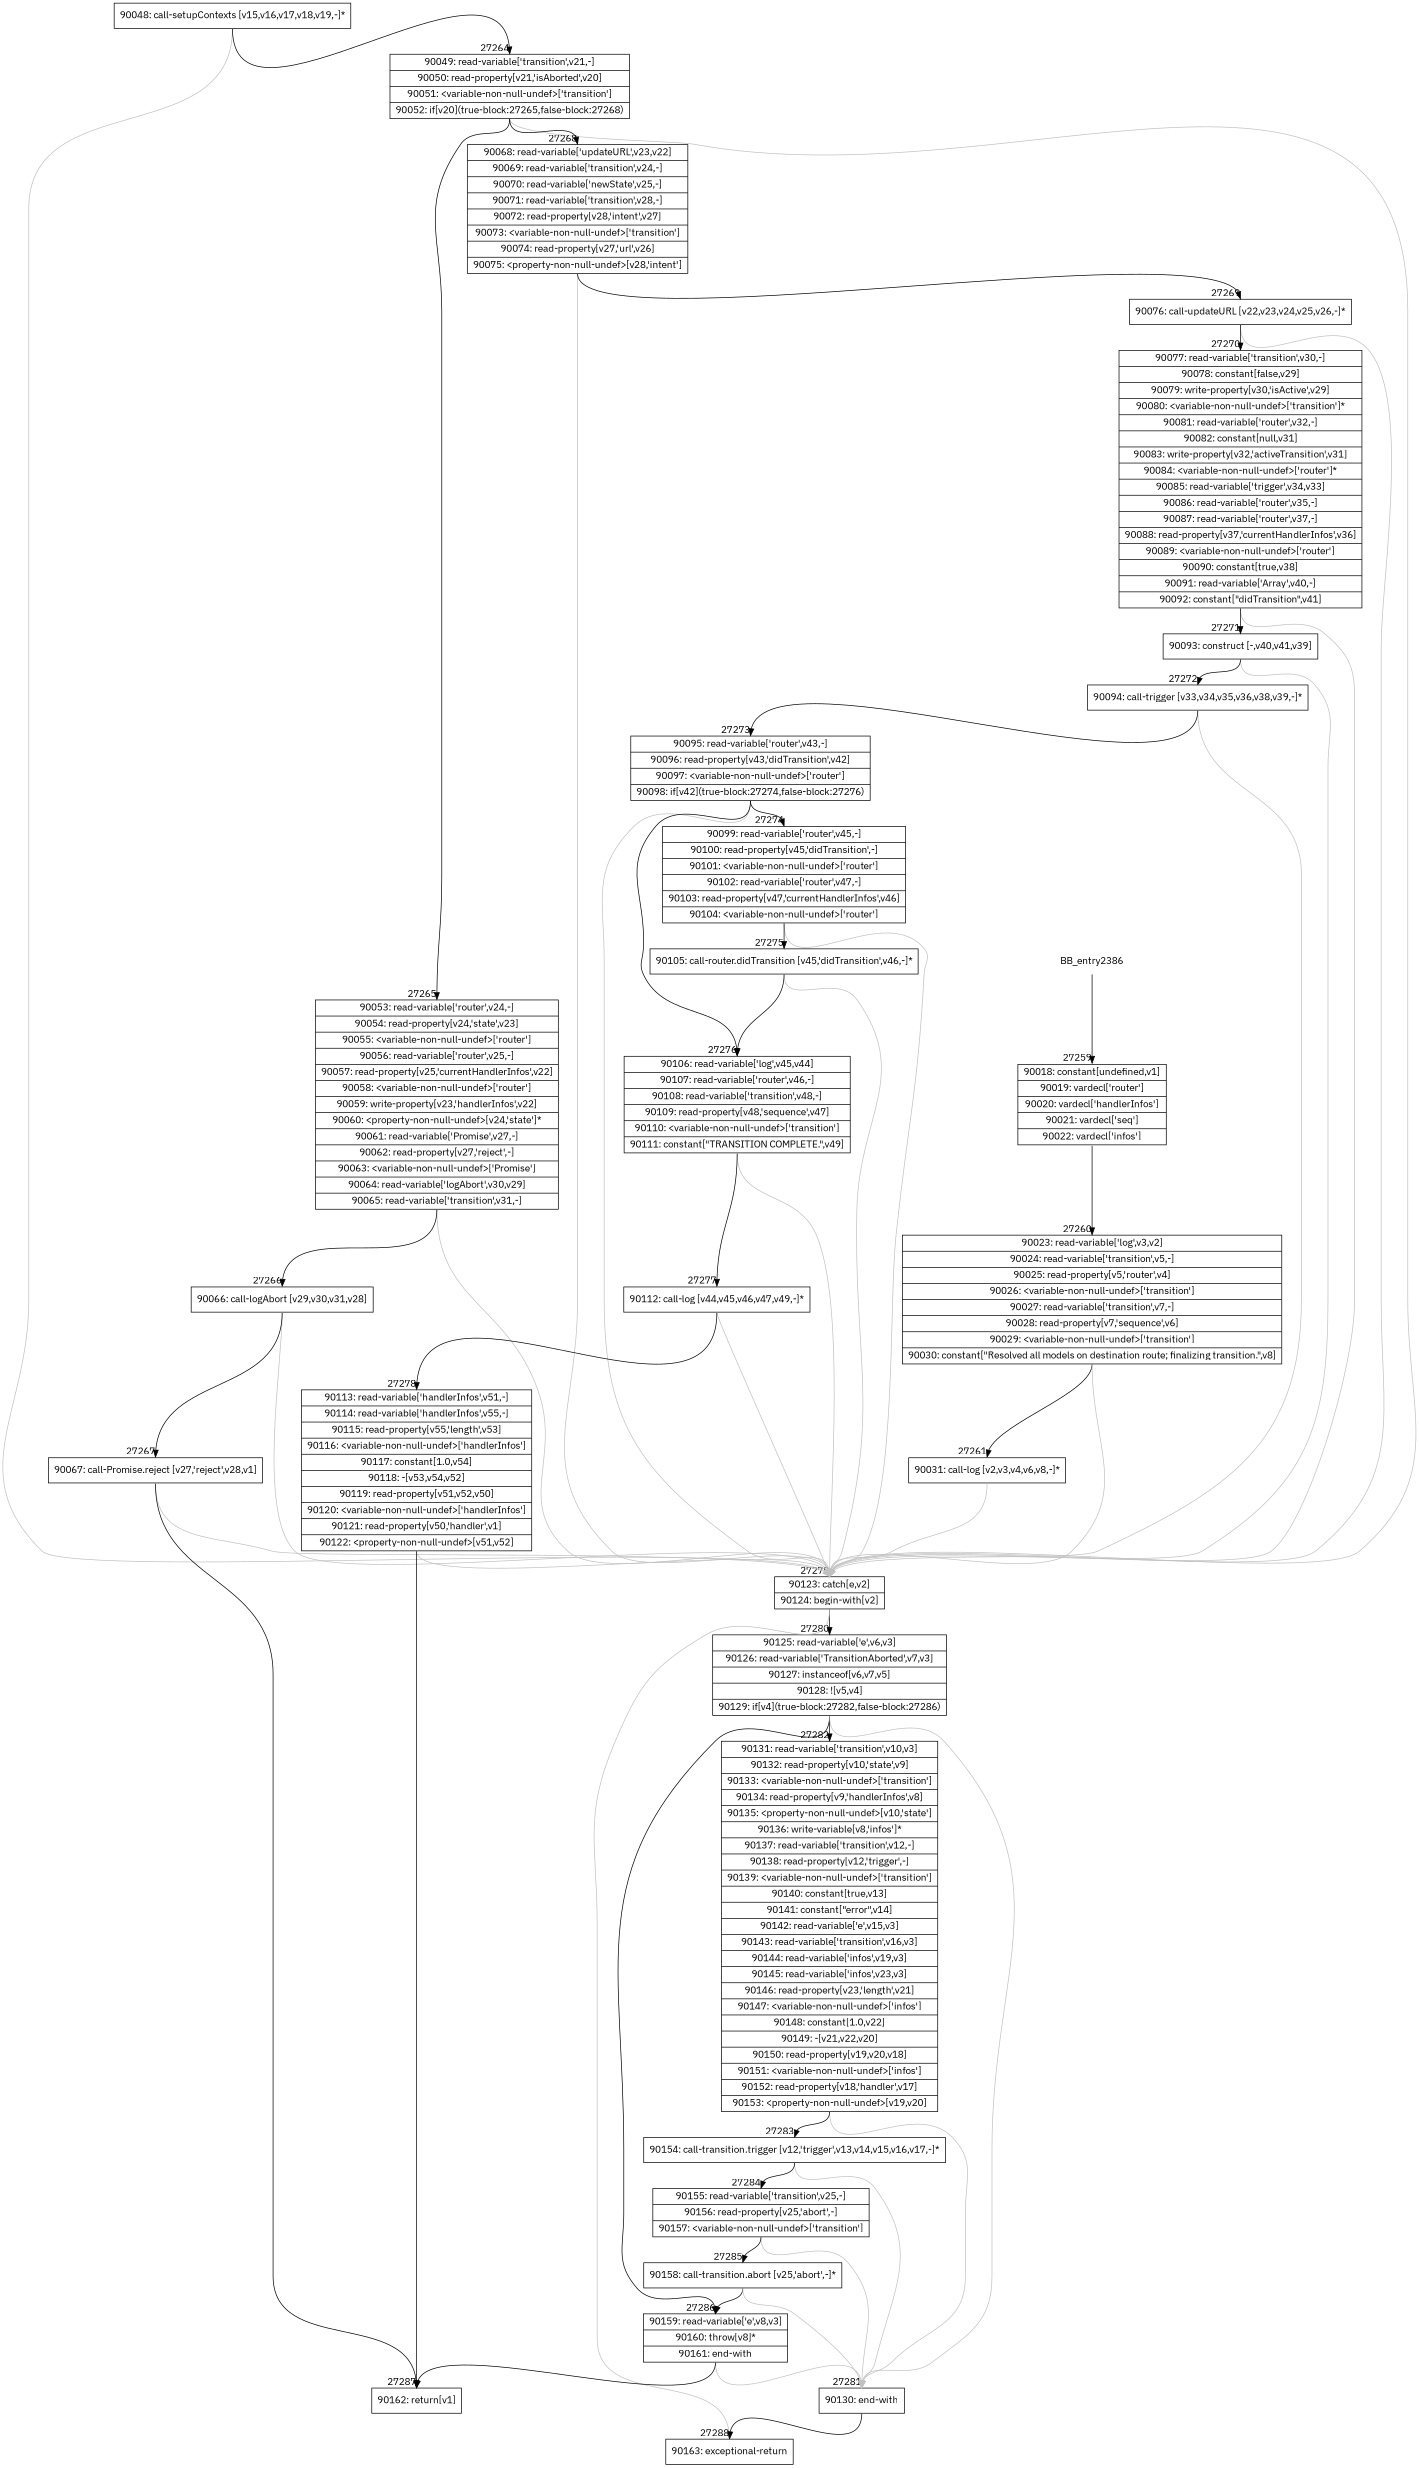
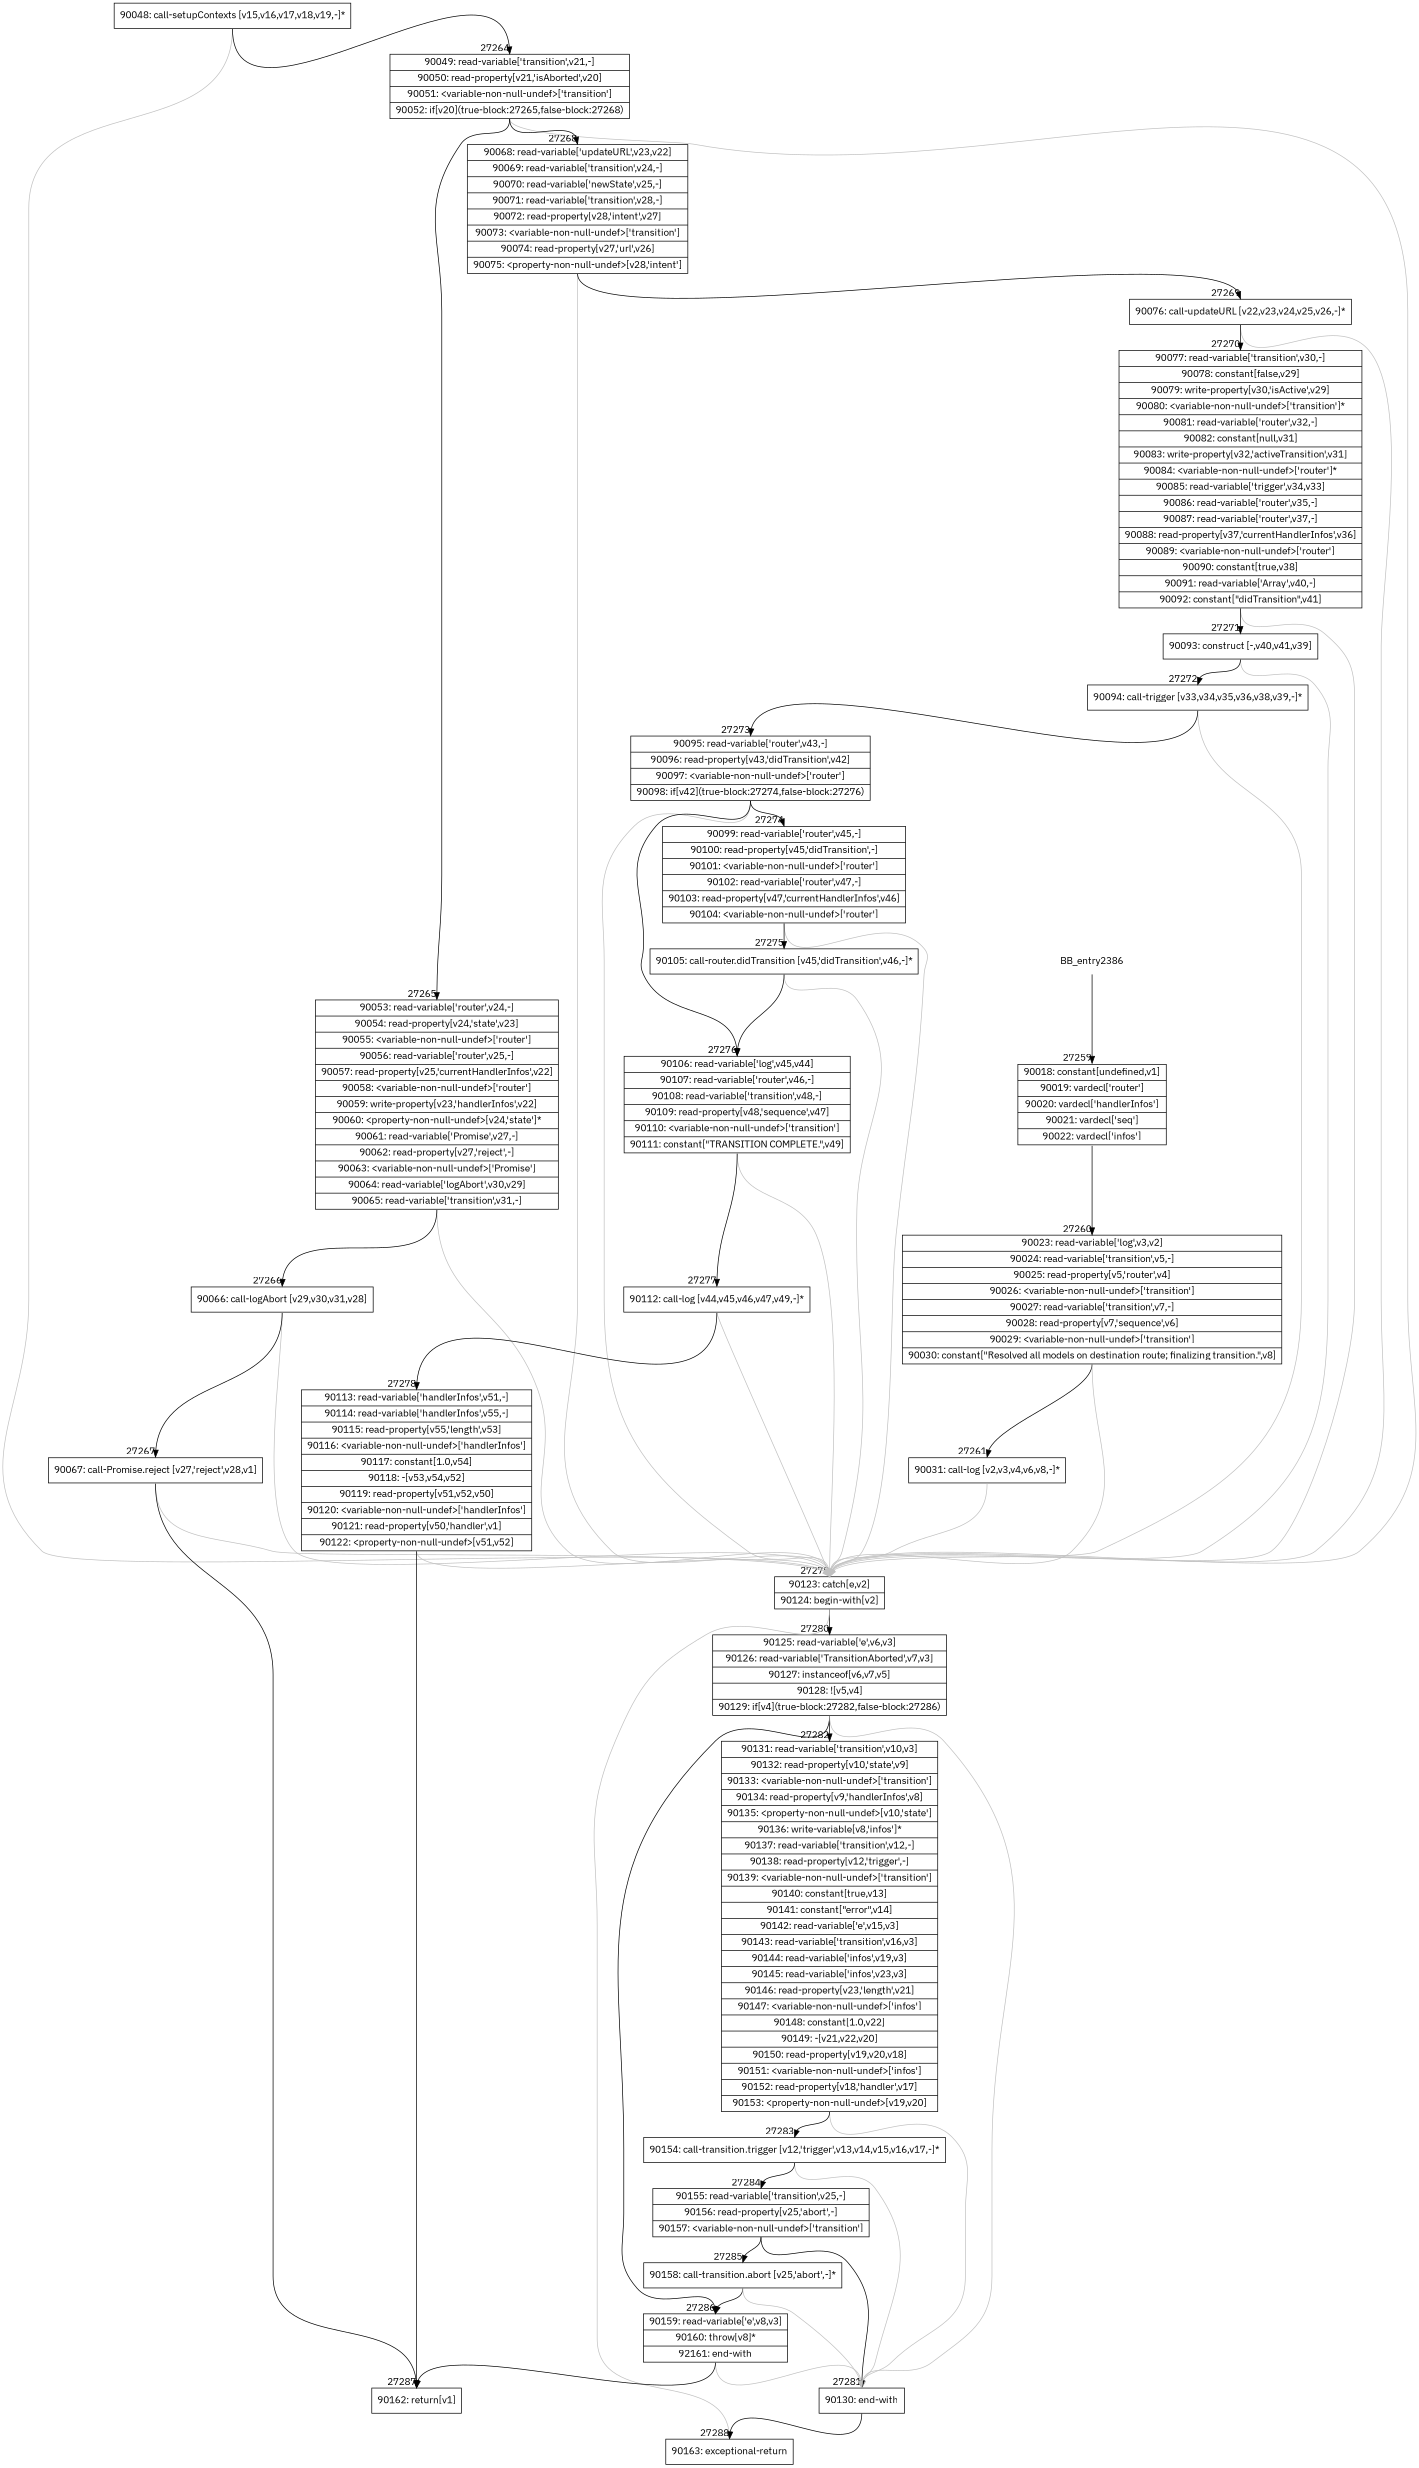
(854, 2272) -> (854, 2272)
(715, 2354) -> (715, 2354)
